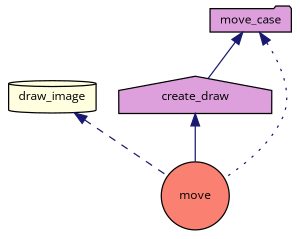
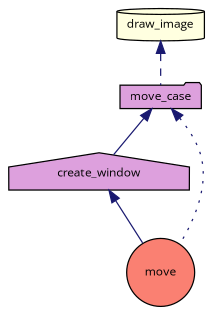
(195, 97) -> (99, 173)
(126, 148) -> (161, 69)
